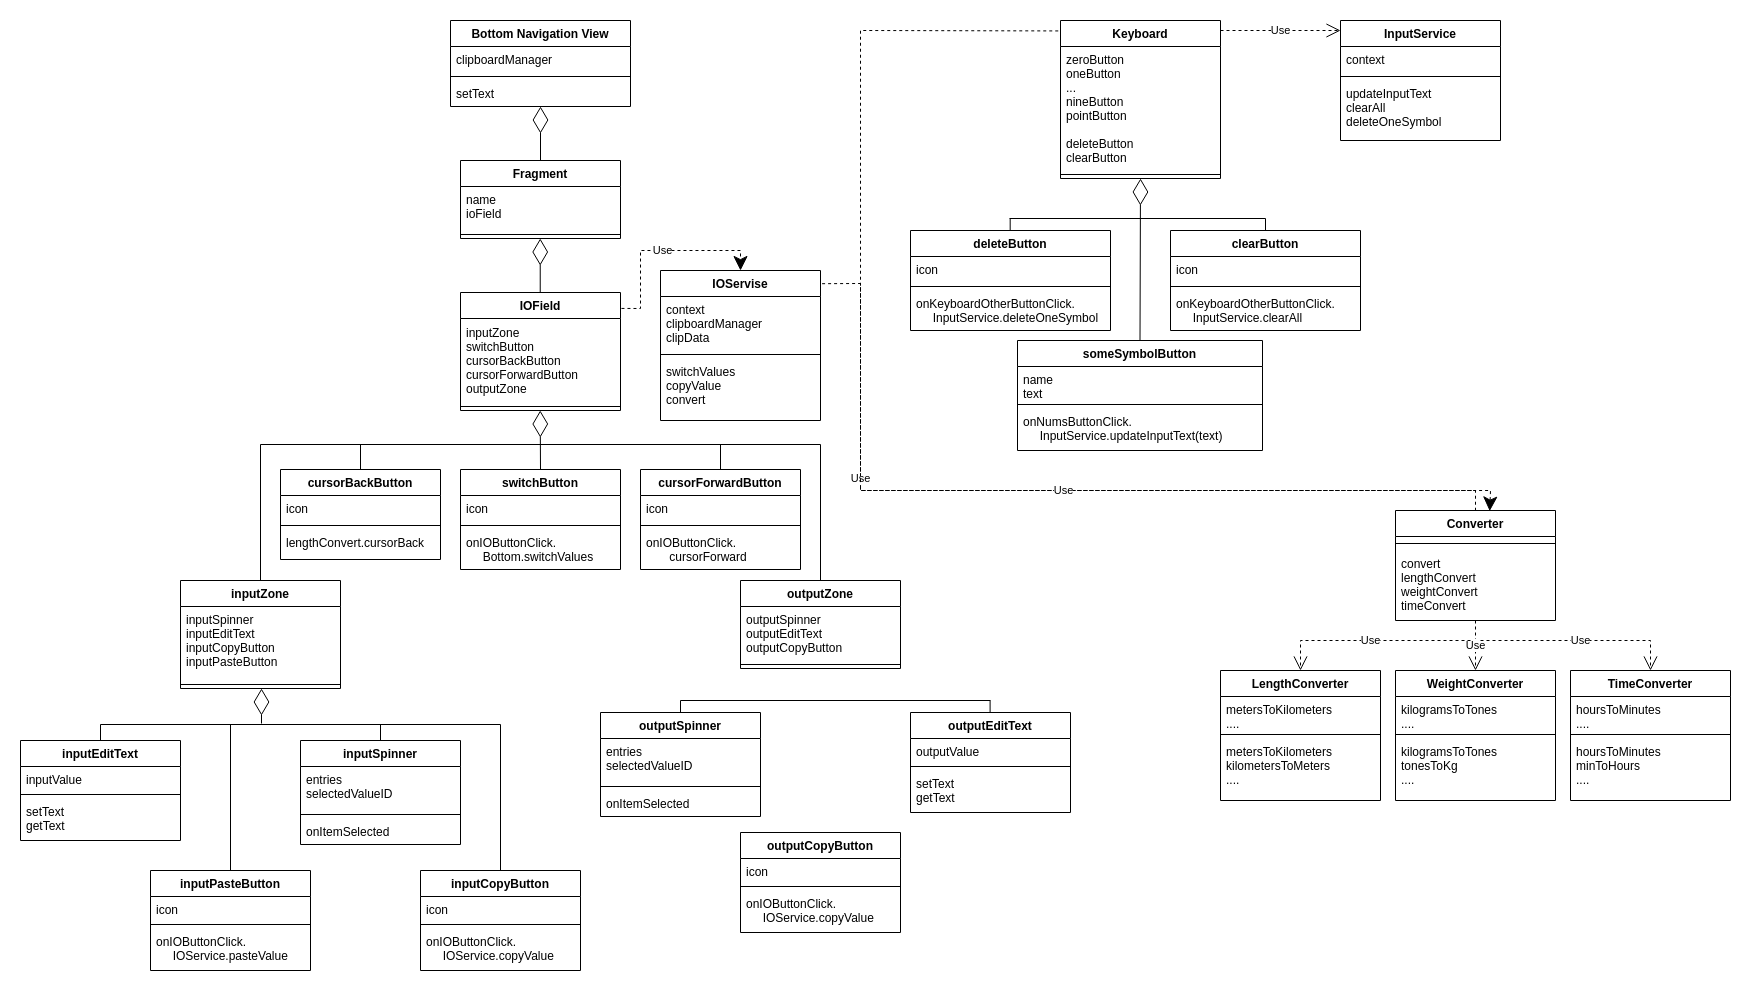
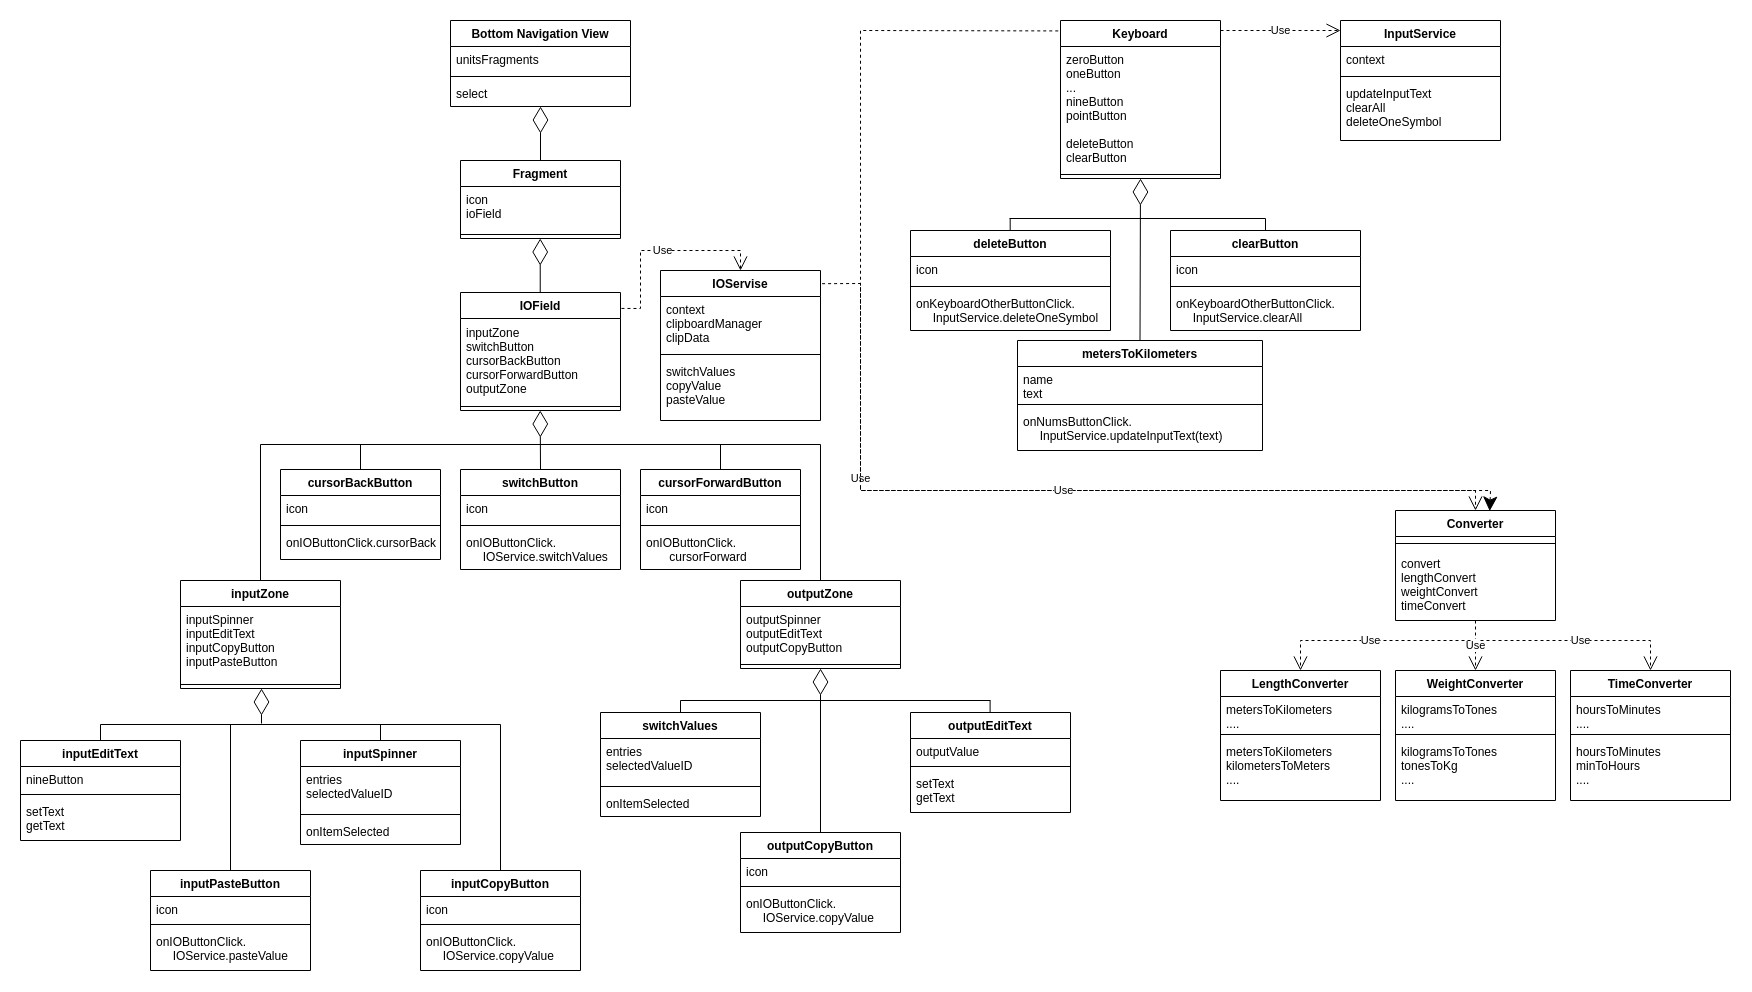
(507, 60) -> (501, 60)
(480, 94) -> (475, 94)
(479, 200) -> (478, 200)
(741, 258) -> (741, 261)
(1140, 354) -> (1140, 354)
(703, 372) -> (703, 372)
(1476, 504) -> (1476, 504)
(364, 543) -> (369, 543)
(515, 543) -> (515, 543)
(680, 726) -> (680, 726)
none -> (821, 763)
(56, 780) -> (58, 780)
